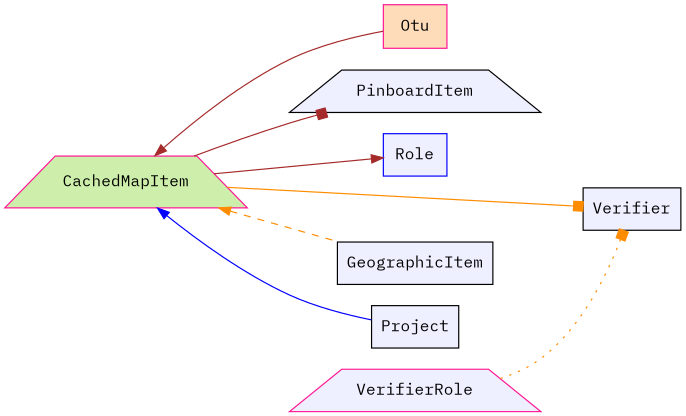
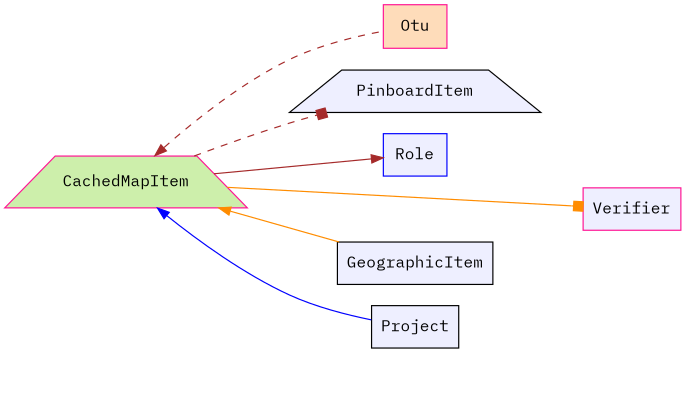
(265, 73) -> (265, 73)
(254, 135) -> (254, 135)
(632, 209) -> (632, 209)
(285, 227) -> (285, 227)
(415, 390) -> none
